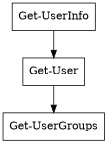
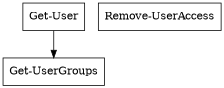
(54, 17) -> none
none -> (160, 17)
